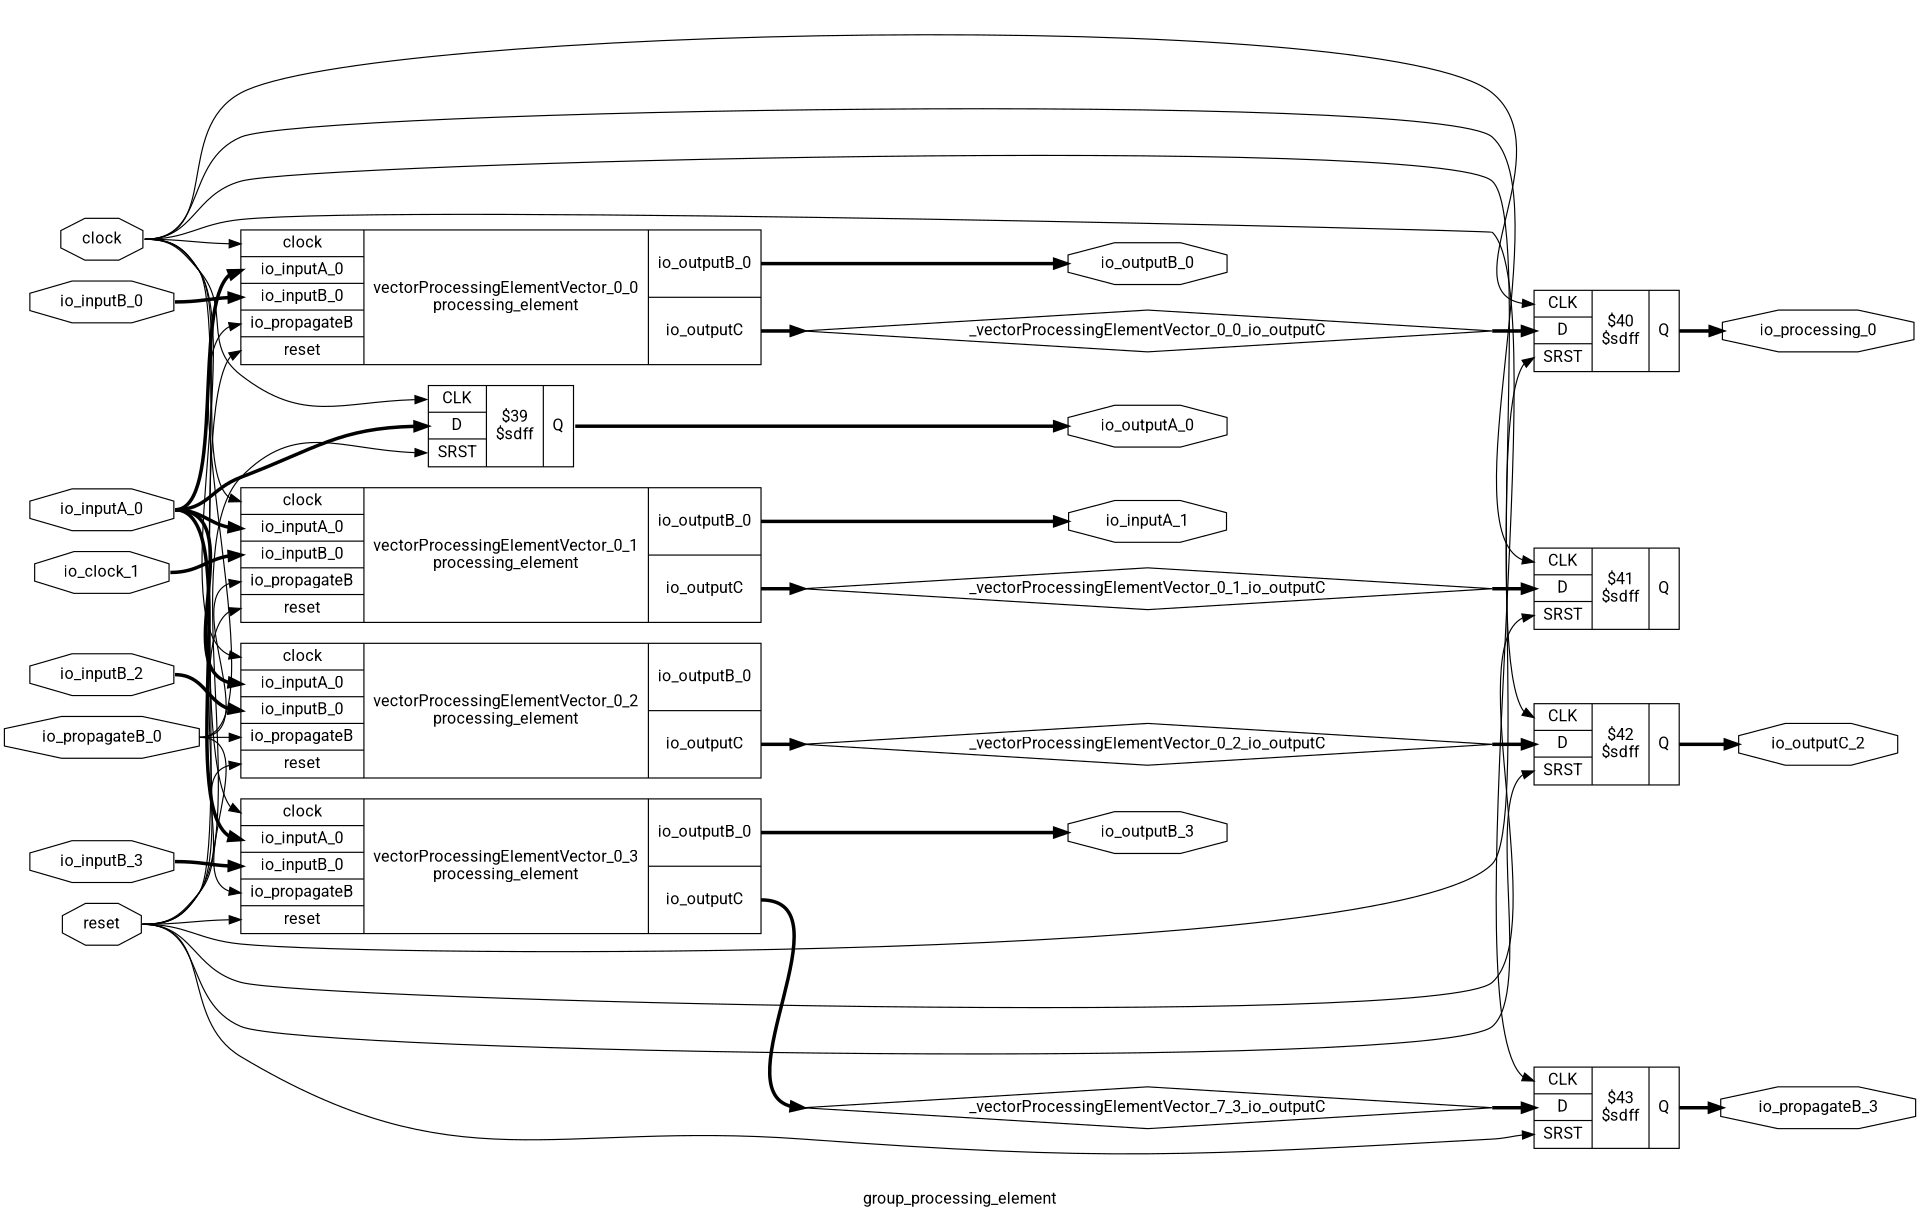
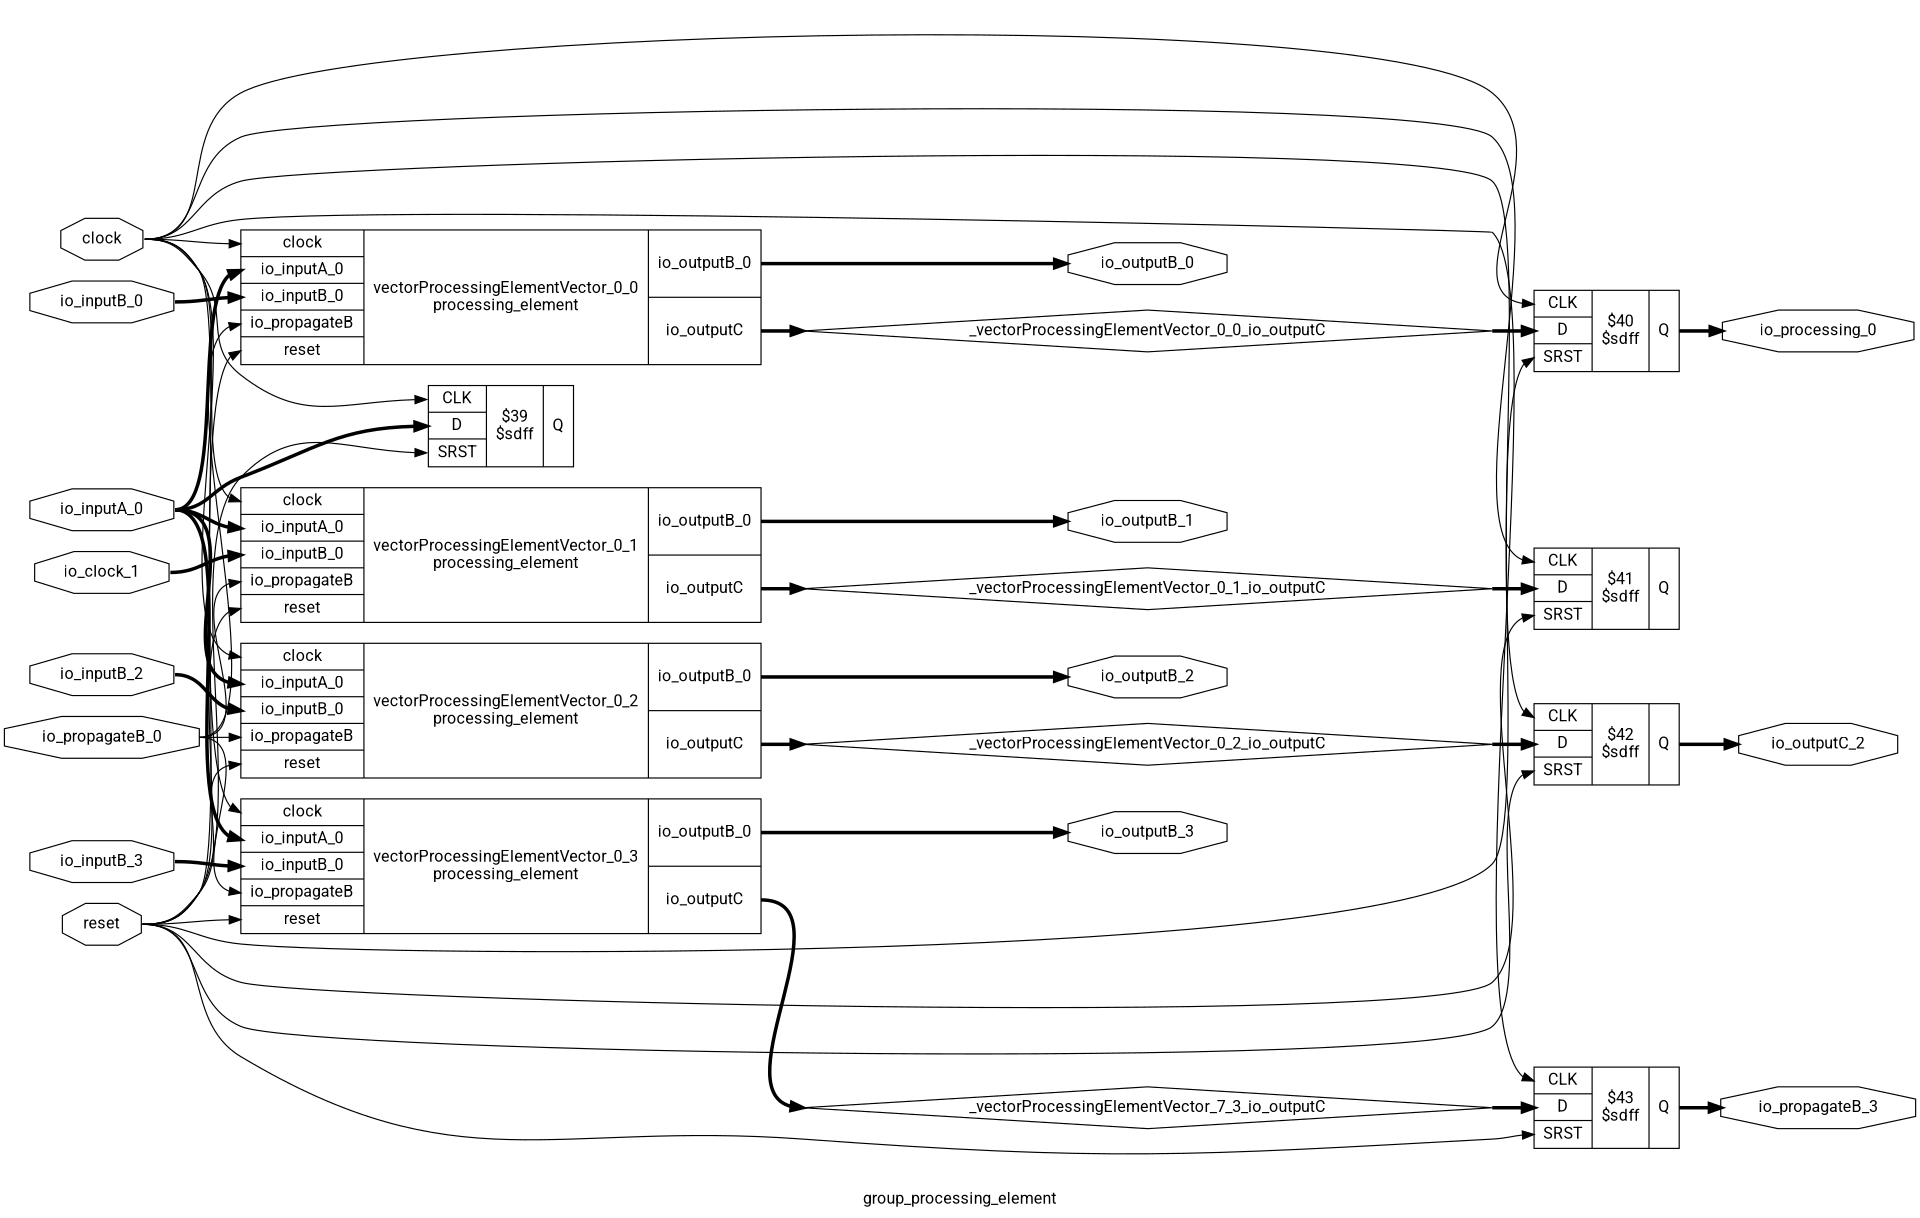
(1148, 426) -> none
(1148, 521) -> (1148, 521)
none -> (1148, 677)
